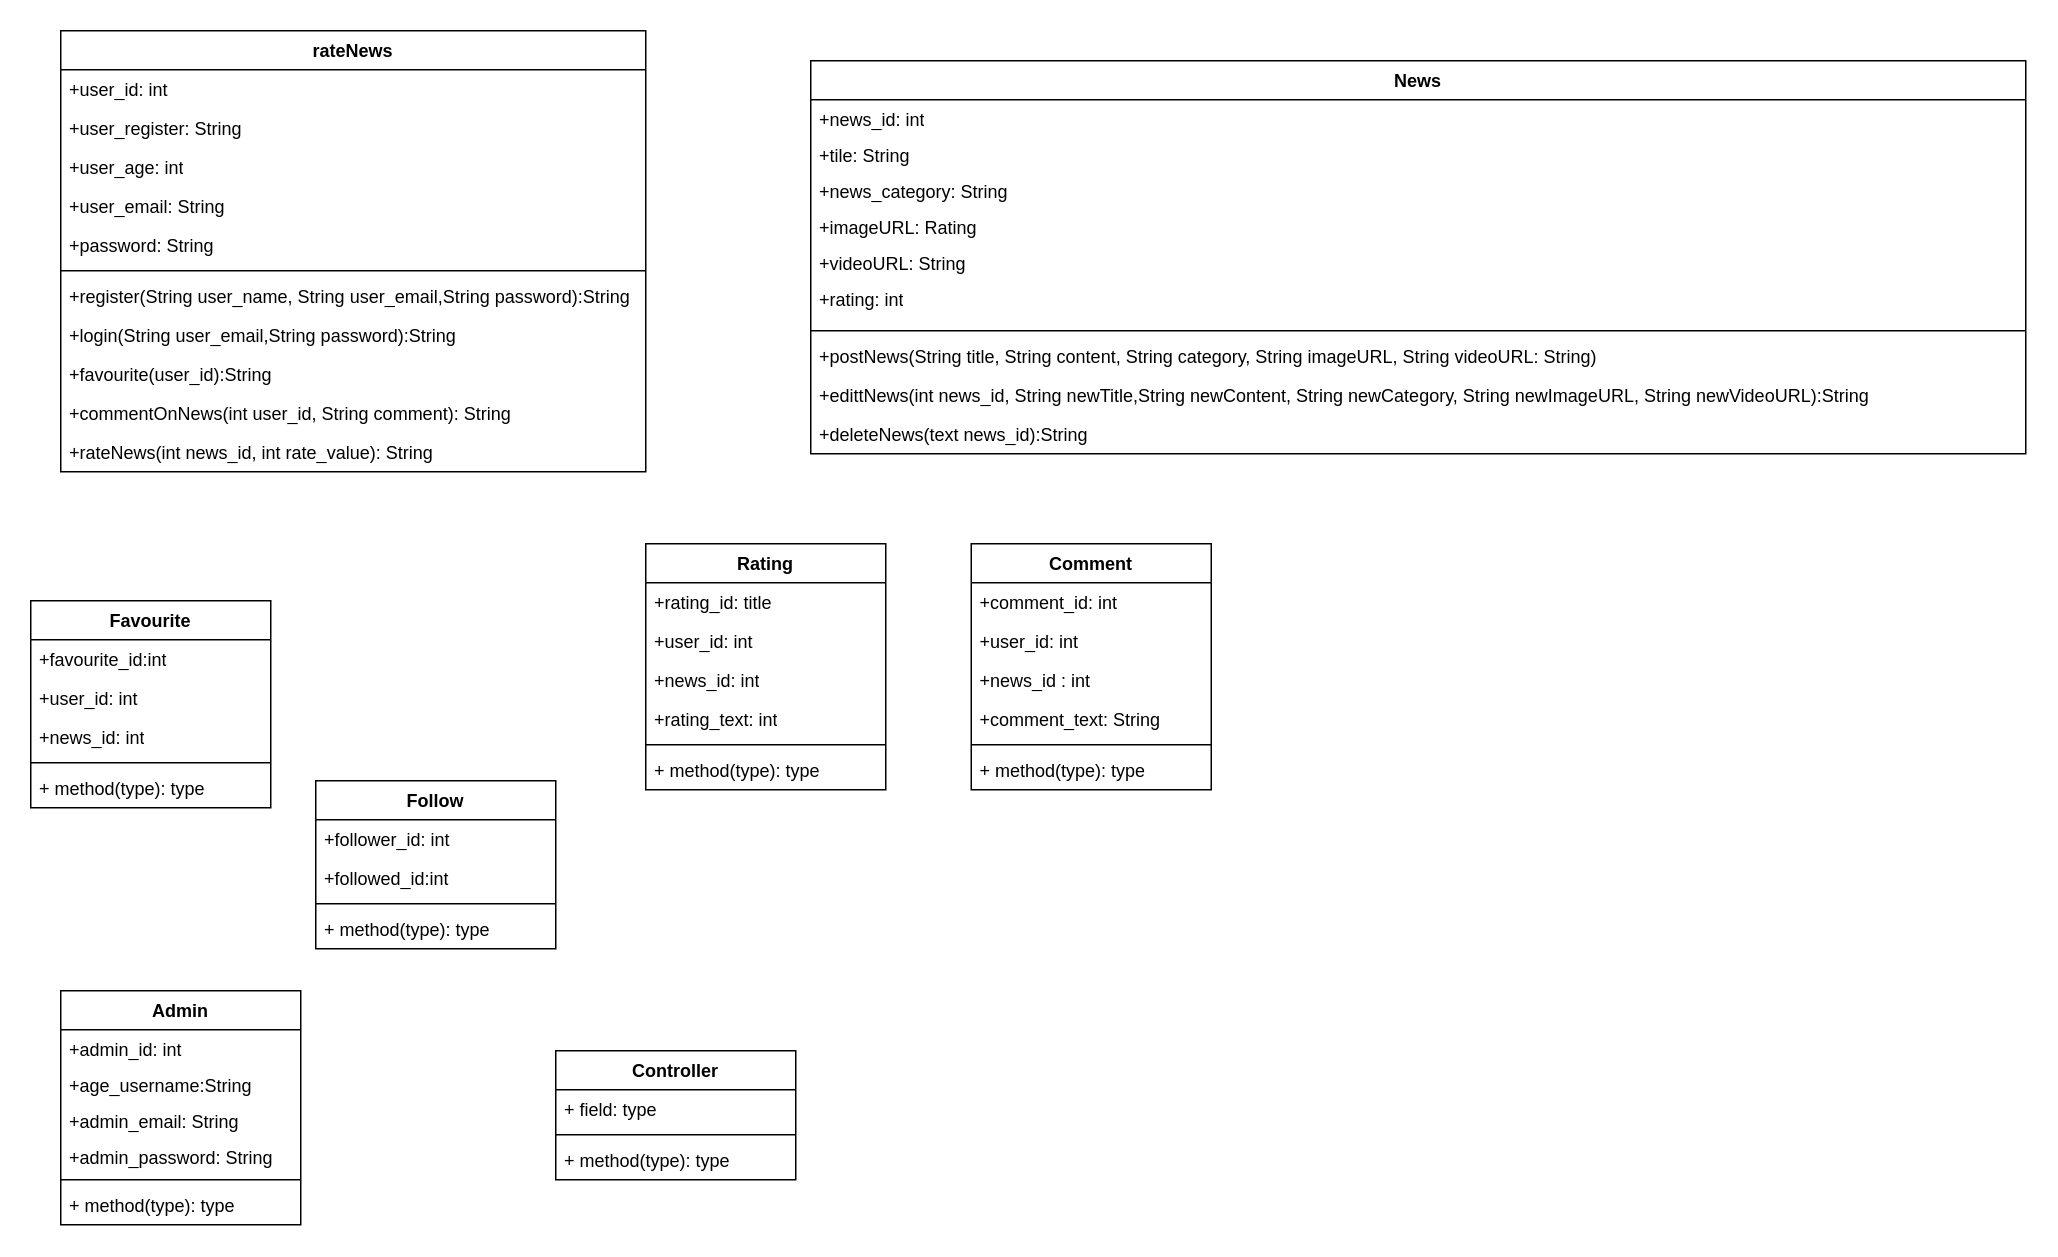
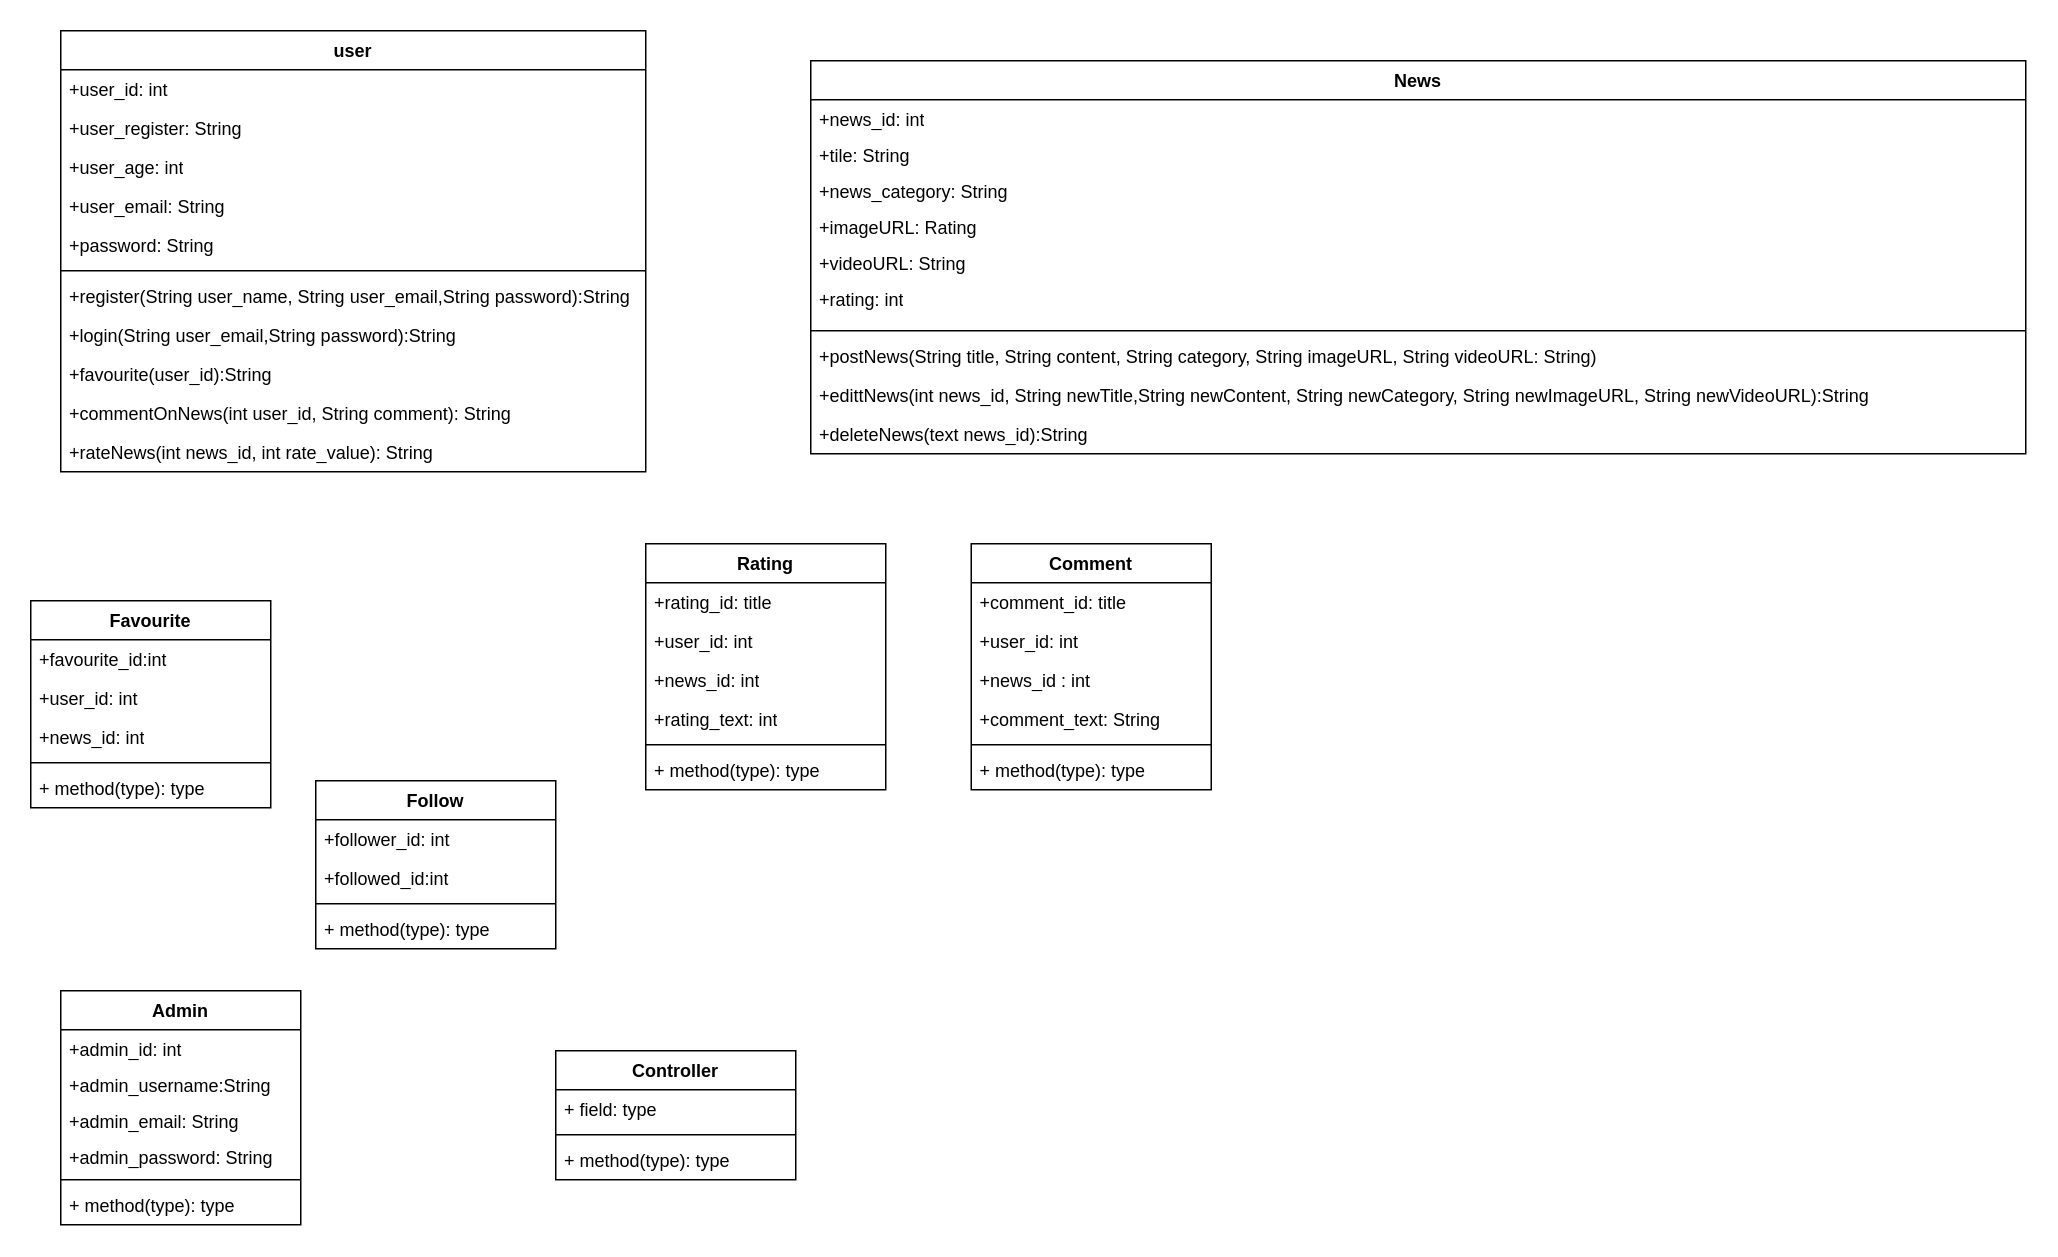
(353, 52) -> (353, 52)
(1052, 604) -> (1059, 604)
(166, 1087) -> (174, 1087)
